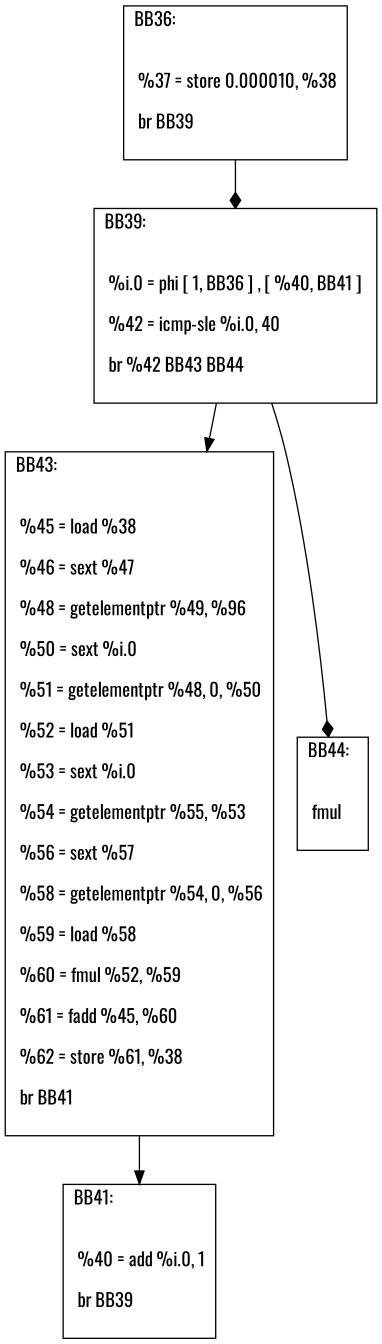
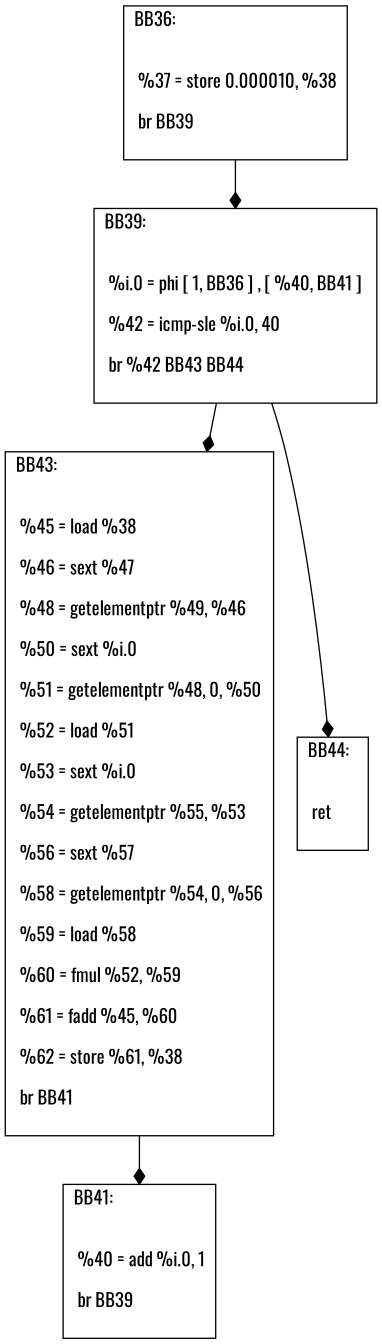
(213, 421) -> (213, 420)
(131, 610) -> (131, 610)
(325, 813) -> (320, 813)
(139, 1153) -> (139, 1152)
